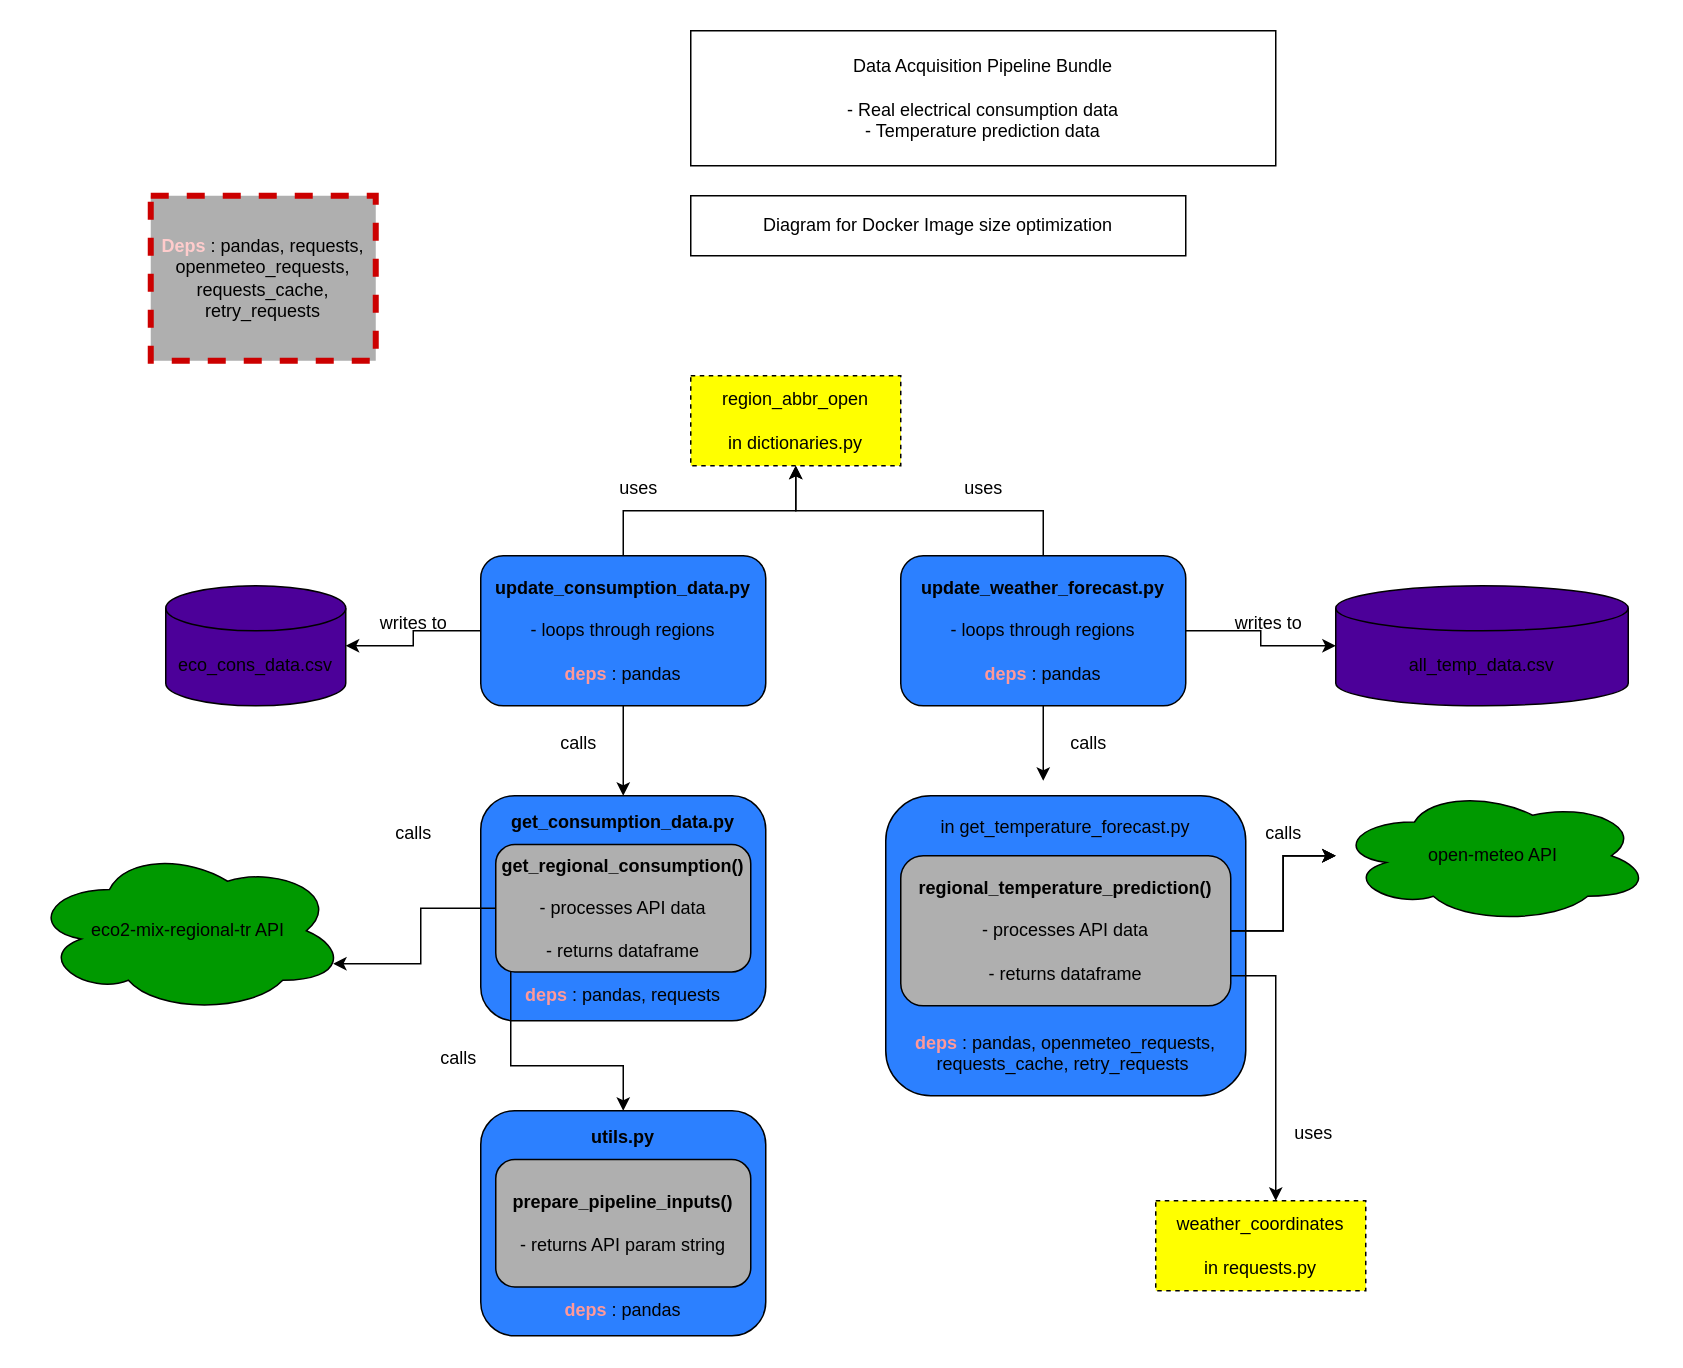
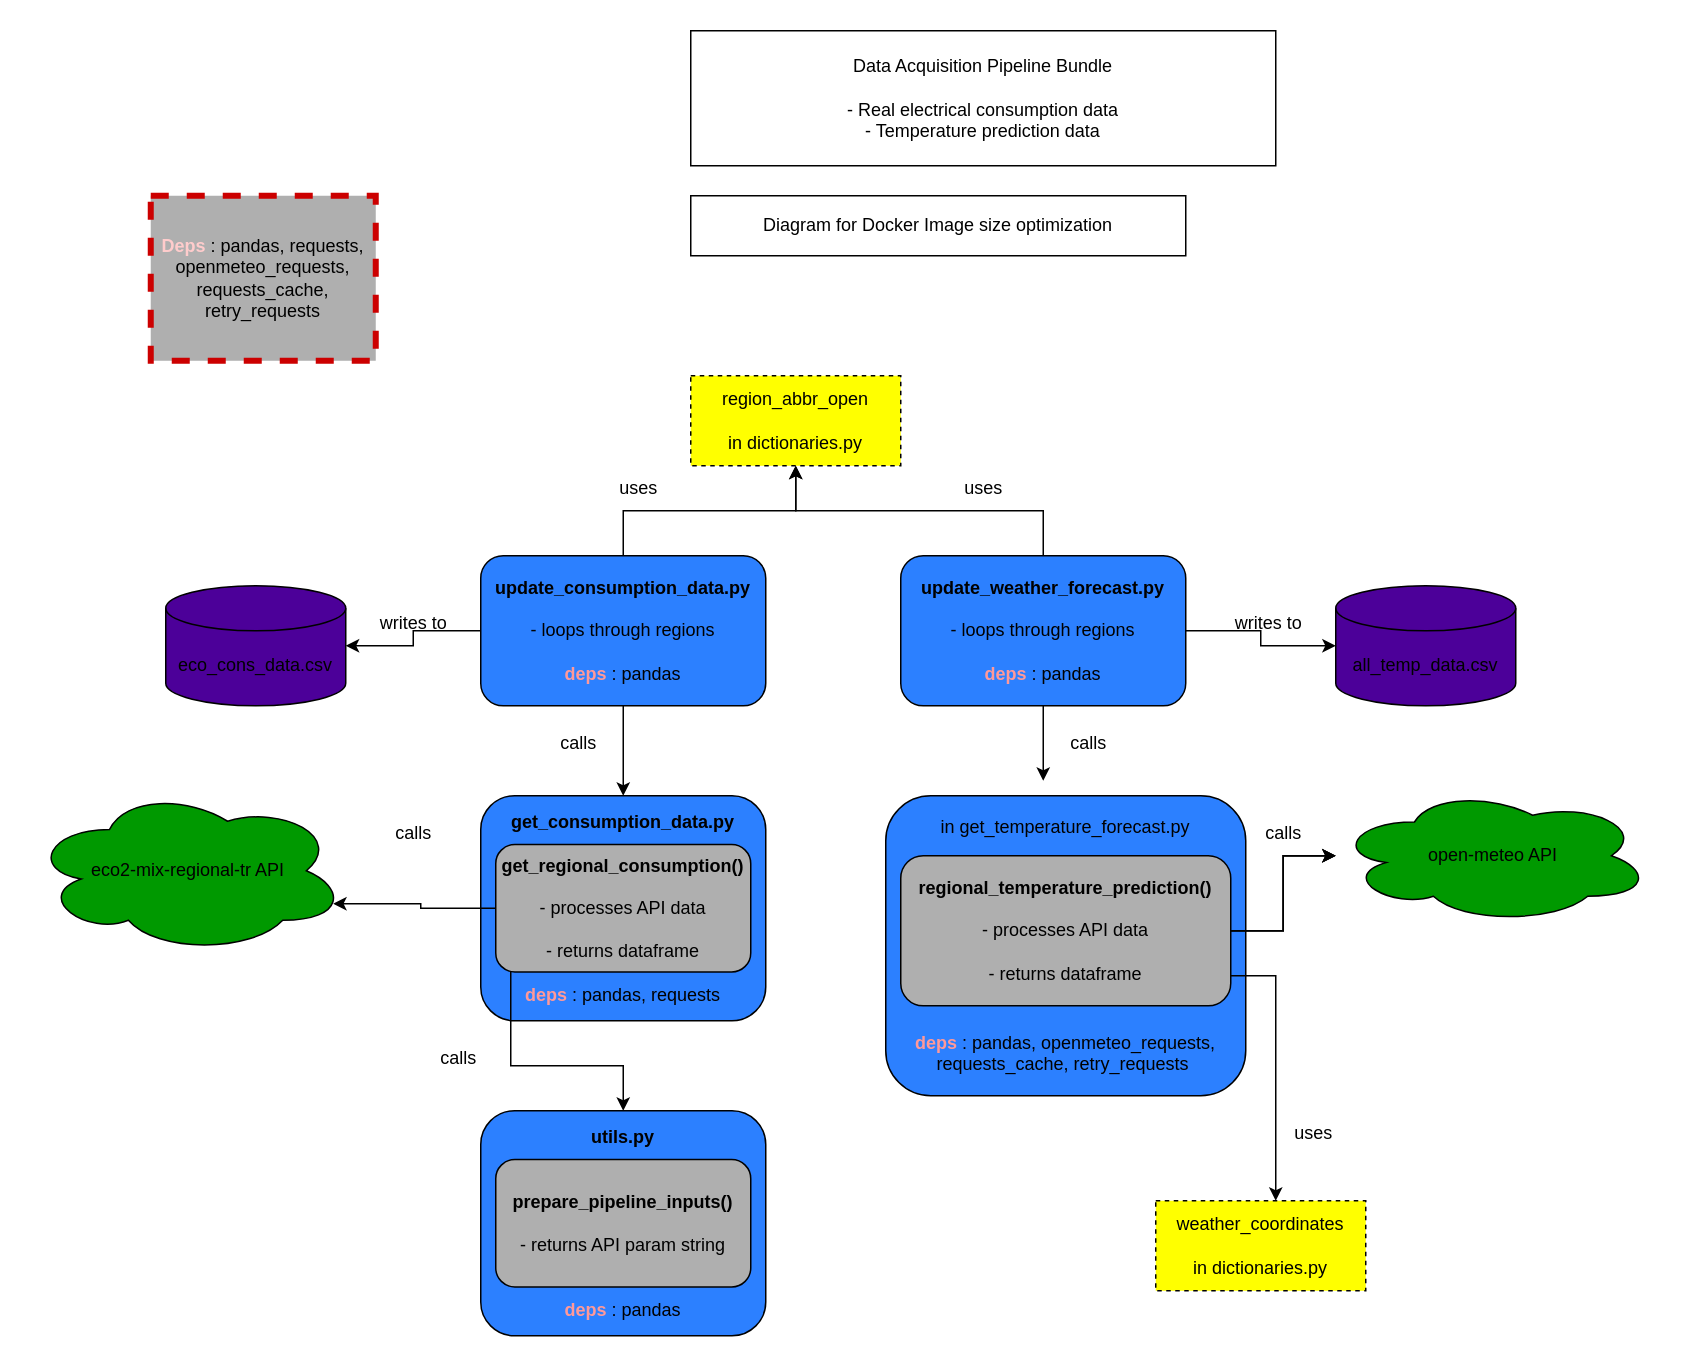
(1482, 646) -> (1426, 646)
(188, 931) -> (188, 871)
(1261, 1246) -> (1261, 1246)
